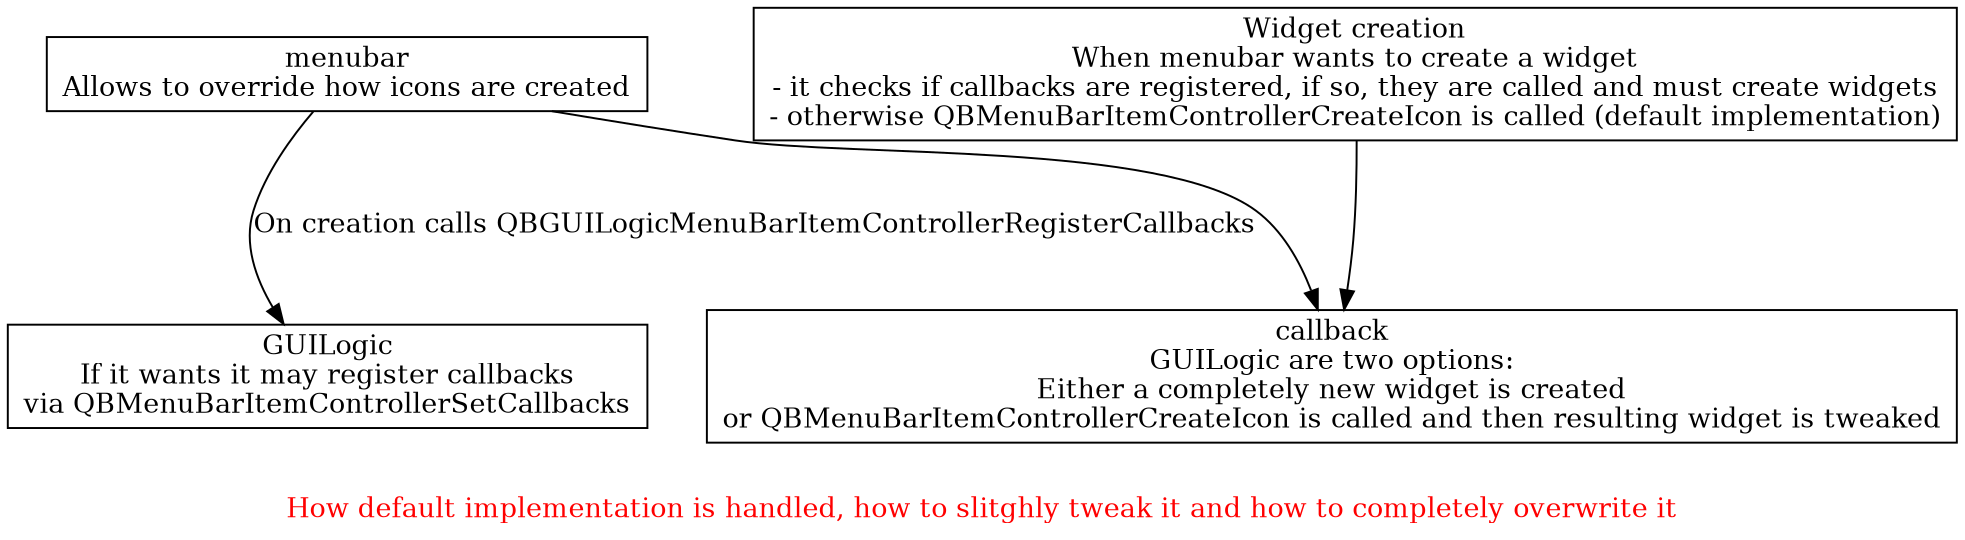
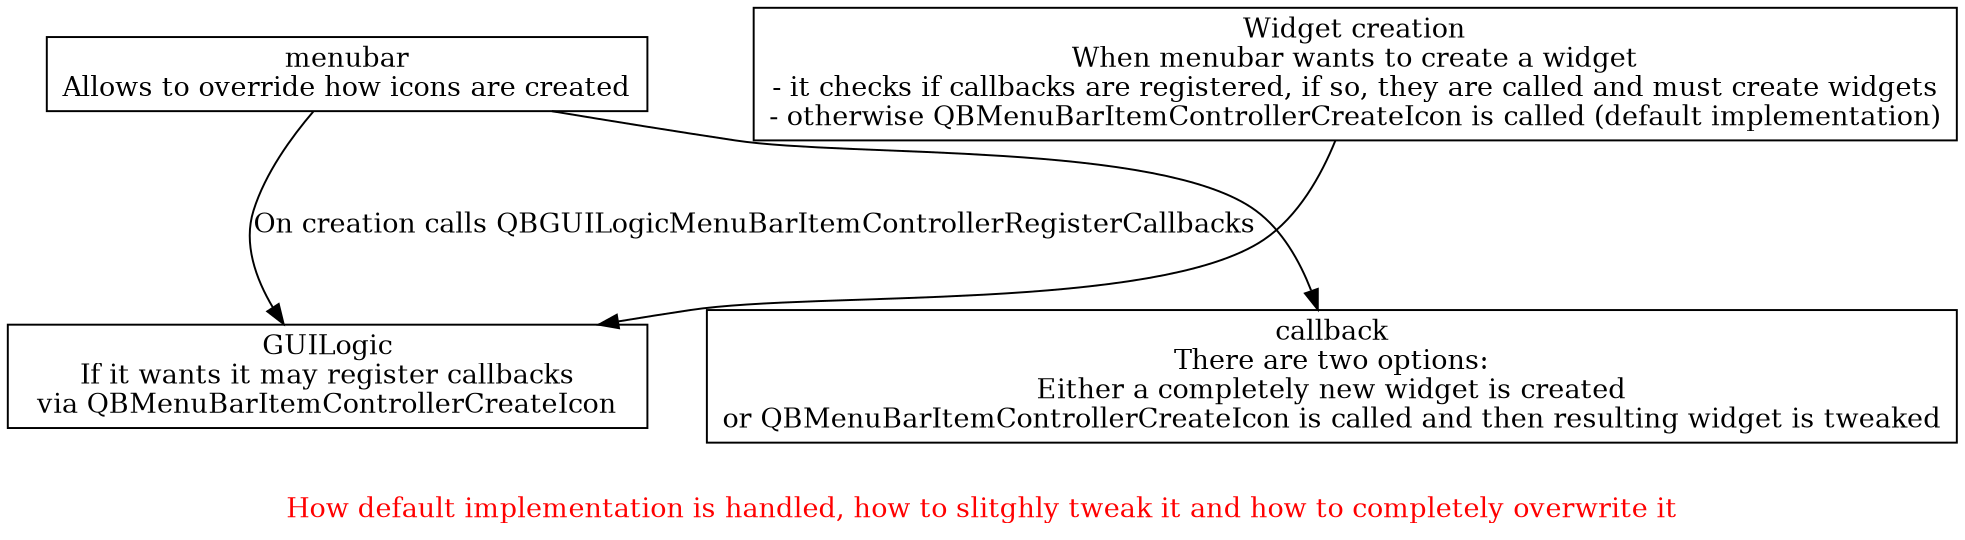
(1355, 216) -> (1006, 293)
(1332, 361) -> (1332, 361)
(328, 405) -> (328, 405)
